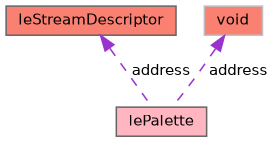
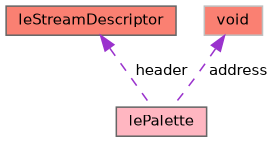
(159, 71) -> (159, 71)
